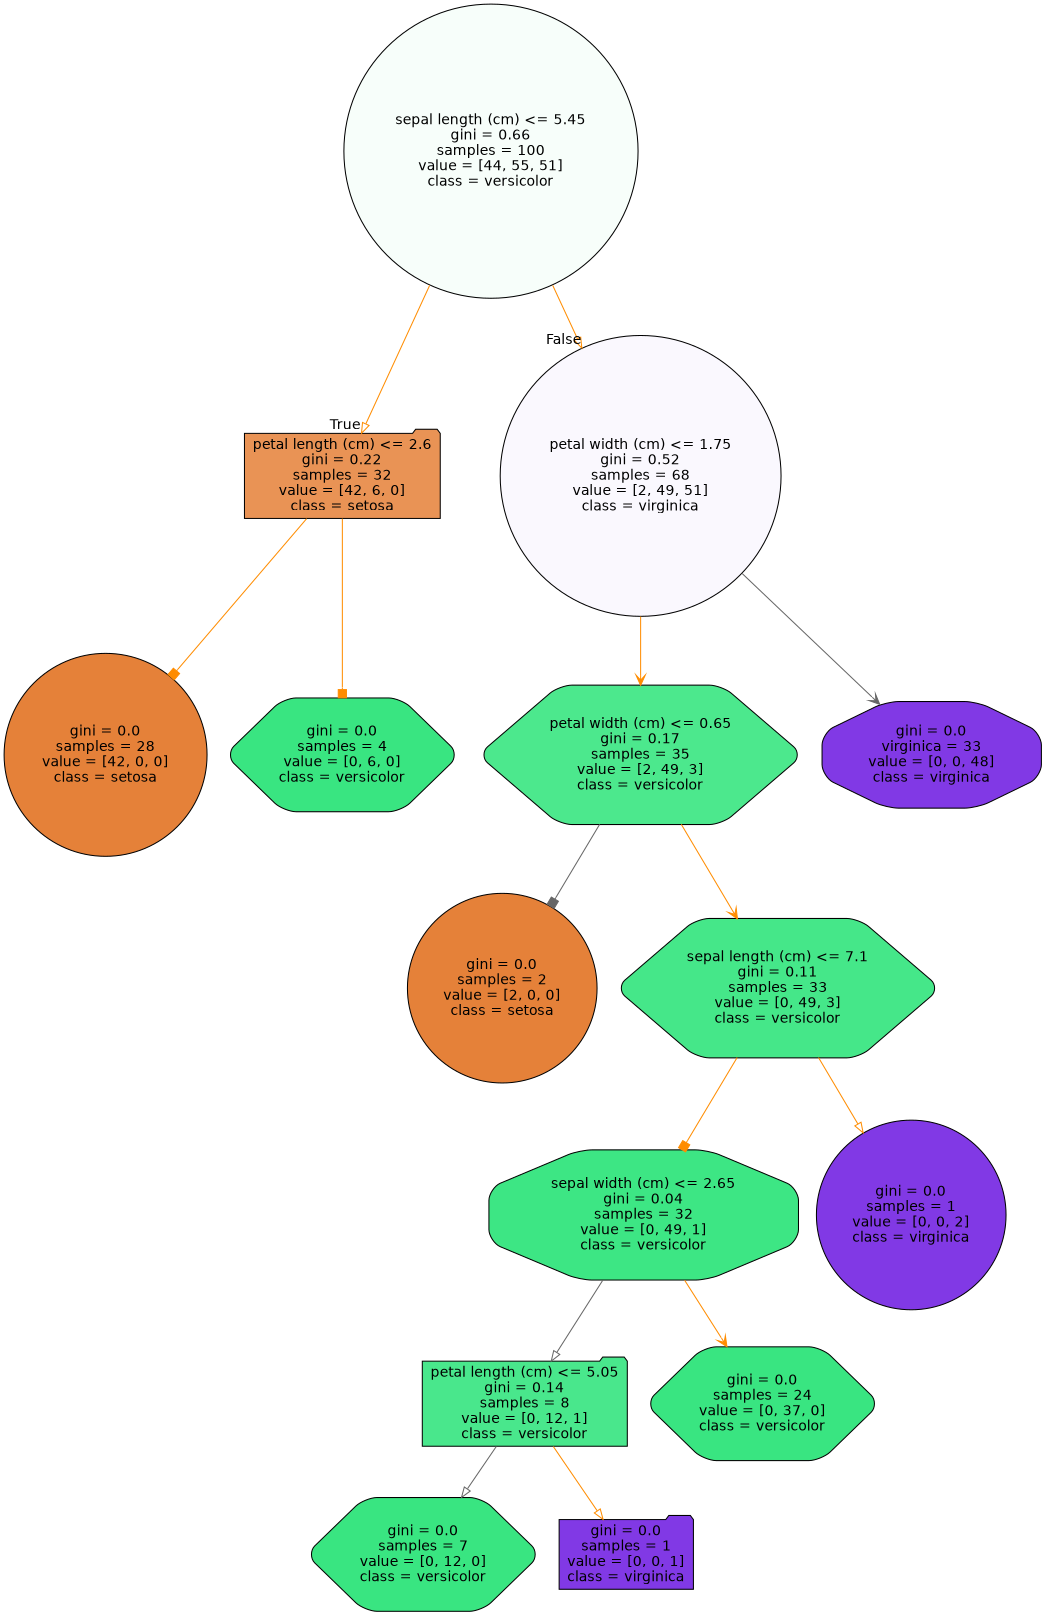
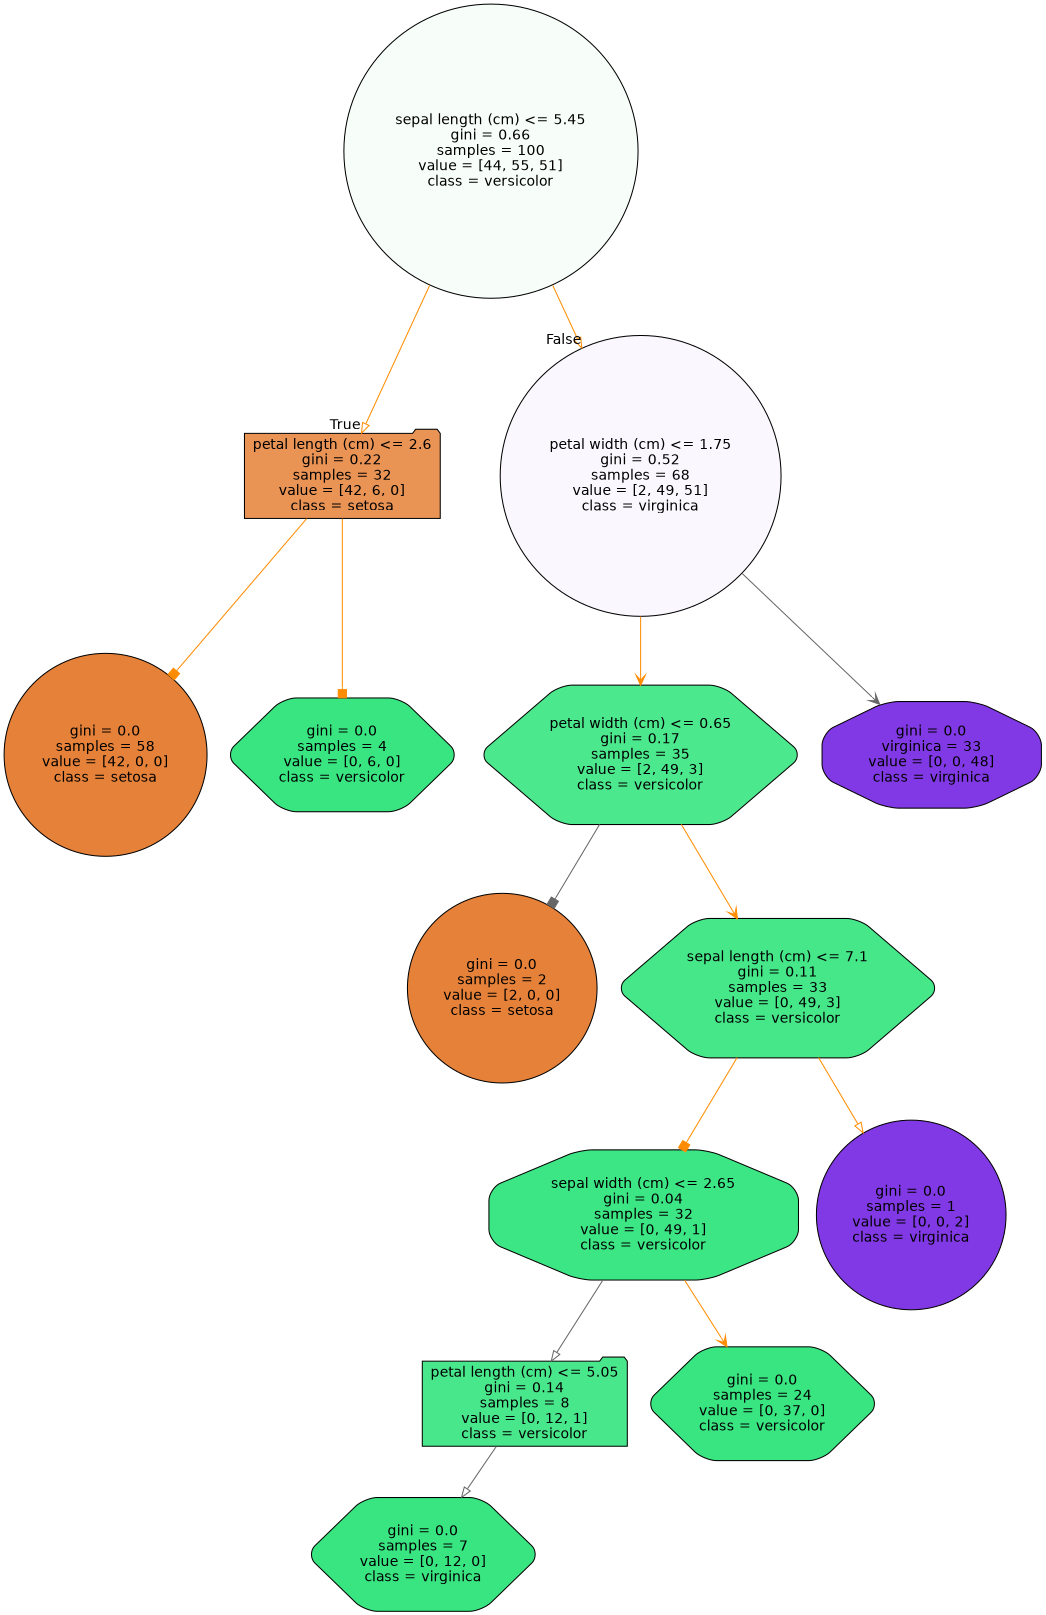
(106, 755) -> (106, 755)
(423, 1554) -> (423, 1554)
(626, 1554) -> none
